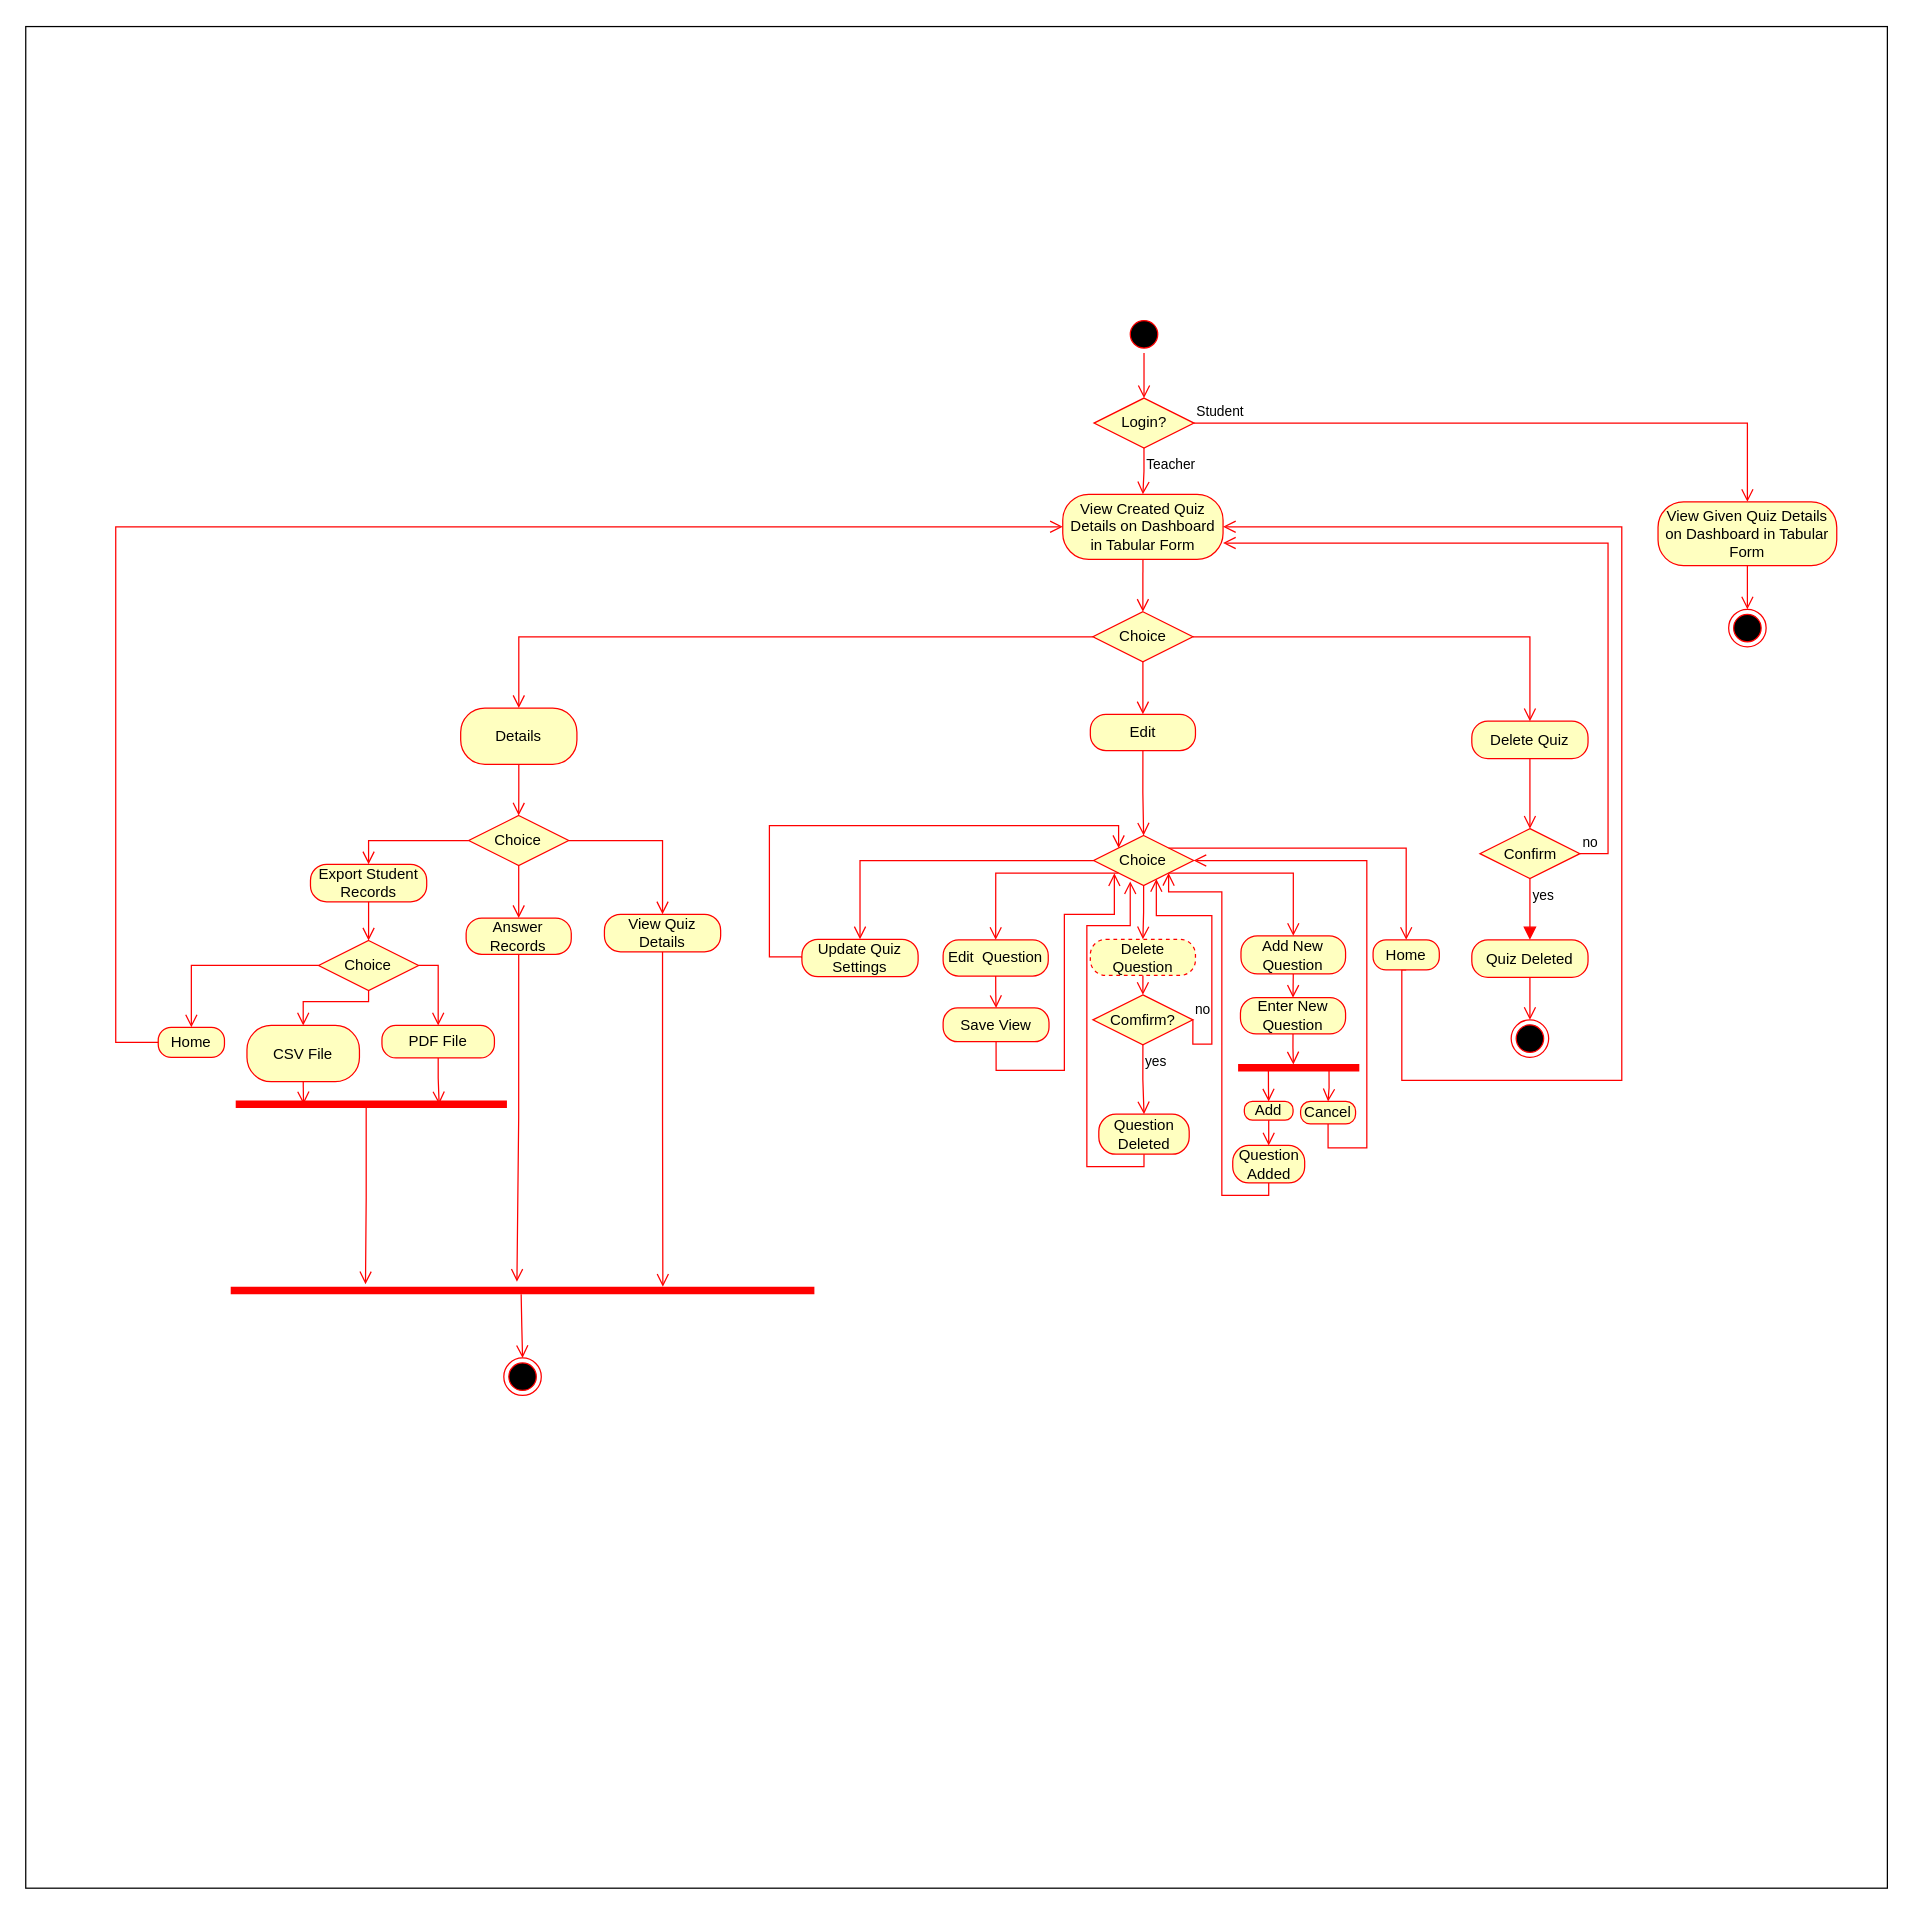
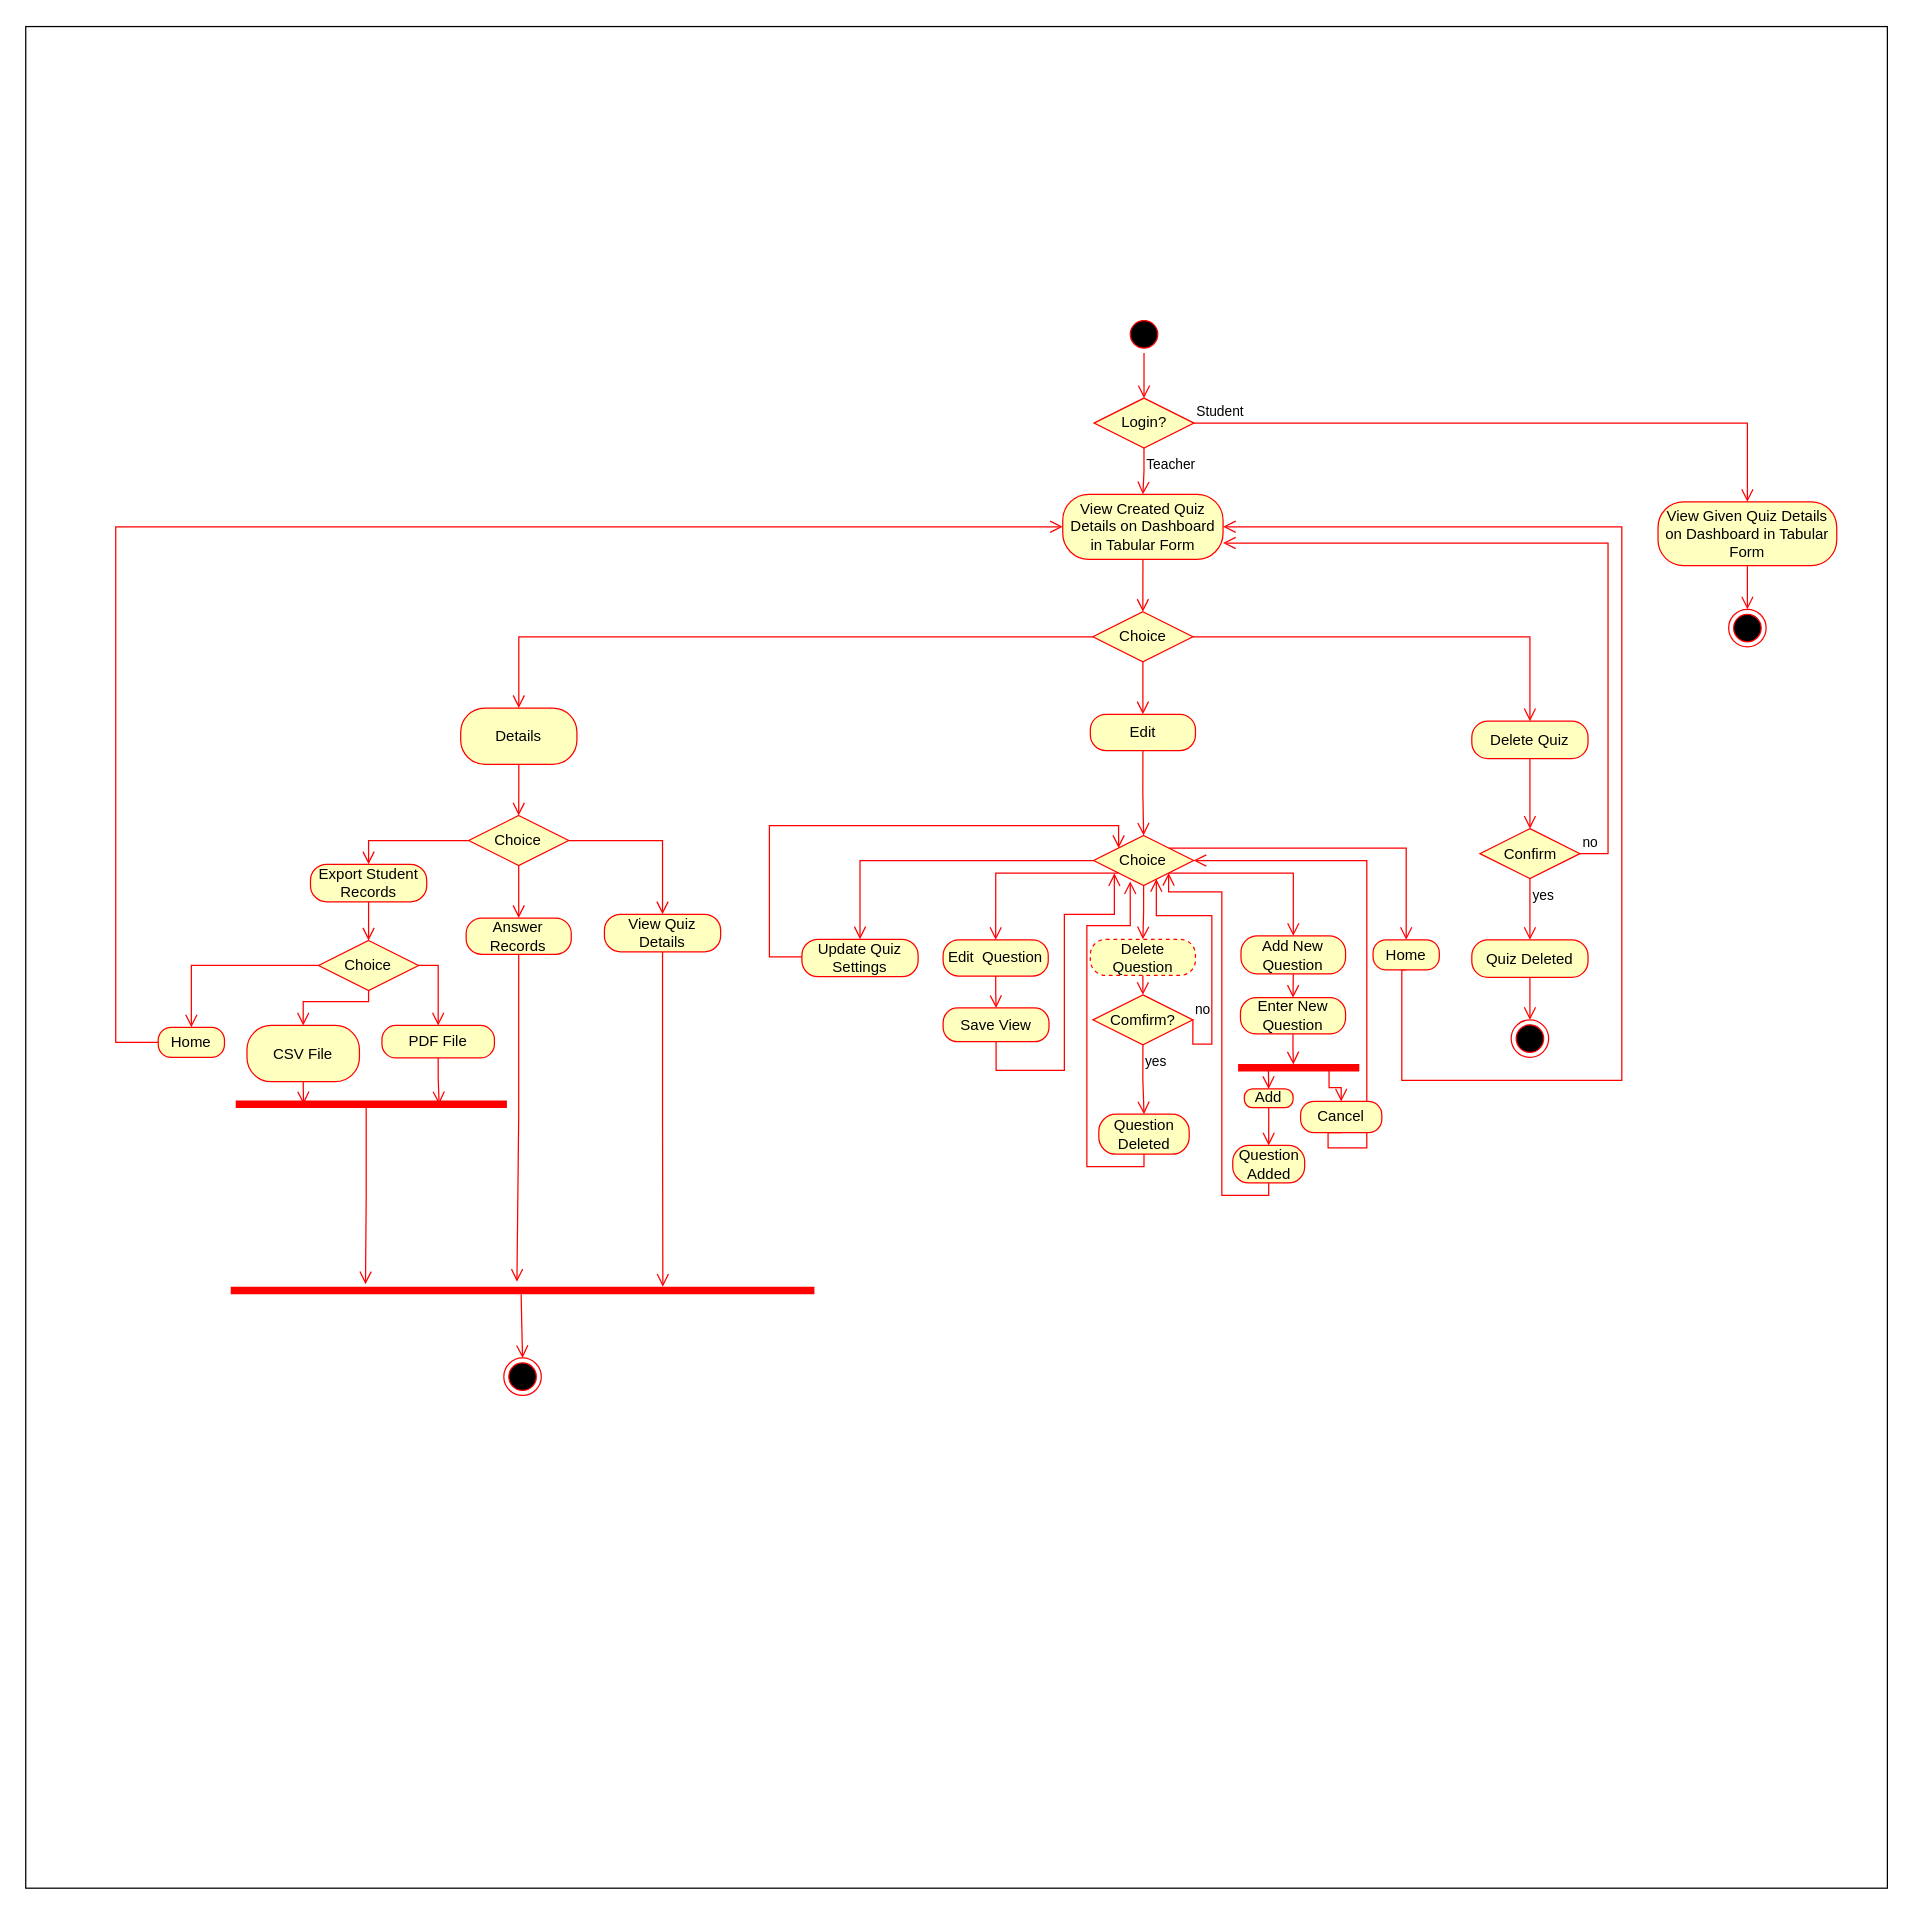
(1530, 925) -> (1530, 929)
(1269, 1111) -> (1269, 1098)
(1328, 1113) -> (1341, 1117)
